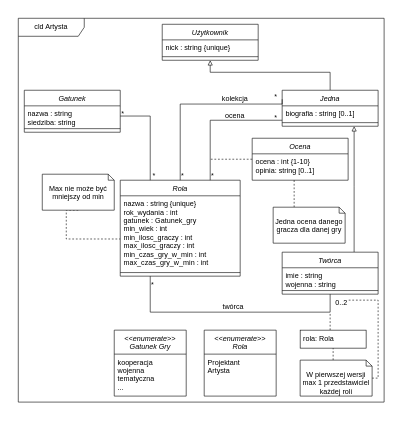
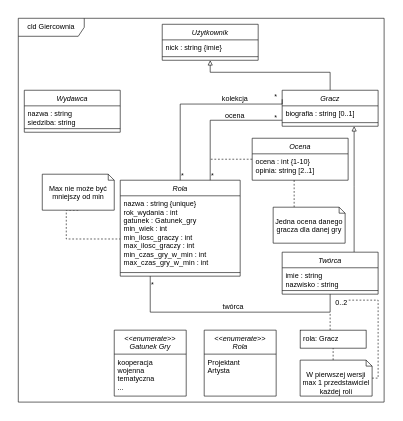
(51, 27) -> (51, 27)
(203, 48) -> (198, 48)
(72, 98) -> (72, 98)
(330, 98) -> (330, 98)
(150, 134) -> none
(287, 162) -> (287, 162)
(306, 276) -> (306, 276)
(318, 339) -> (321, 339)
